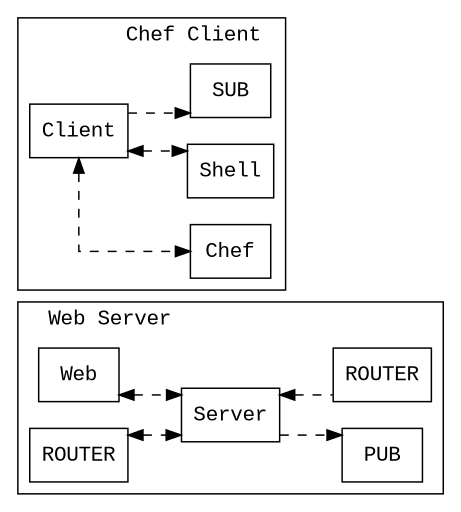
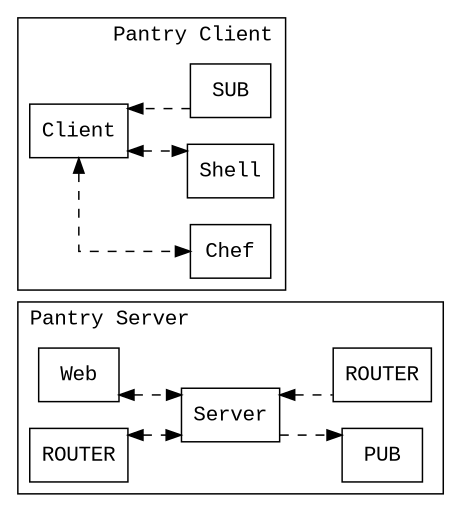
(193, 35) -> (193, 35)
(152, 113) -> (167, 109)
(110, 319) -> (110, 319)
